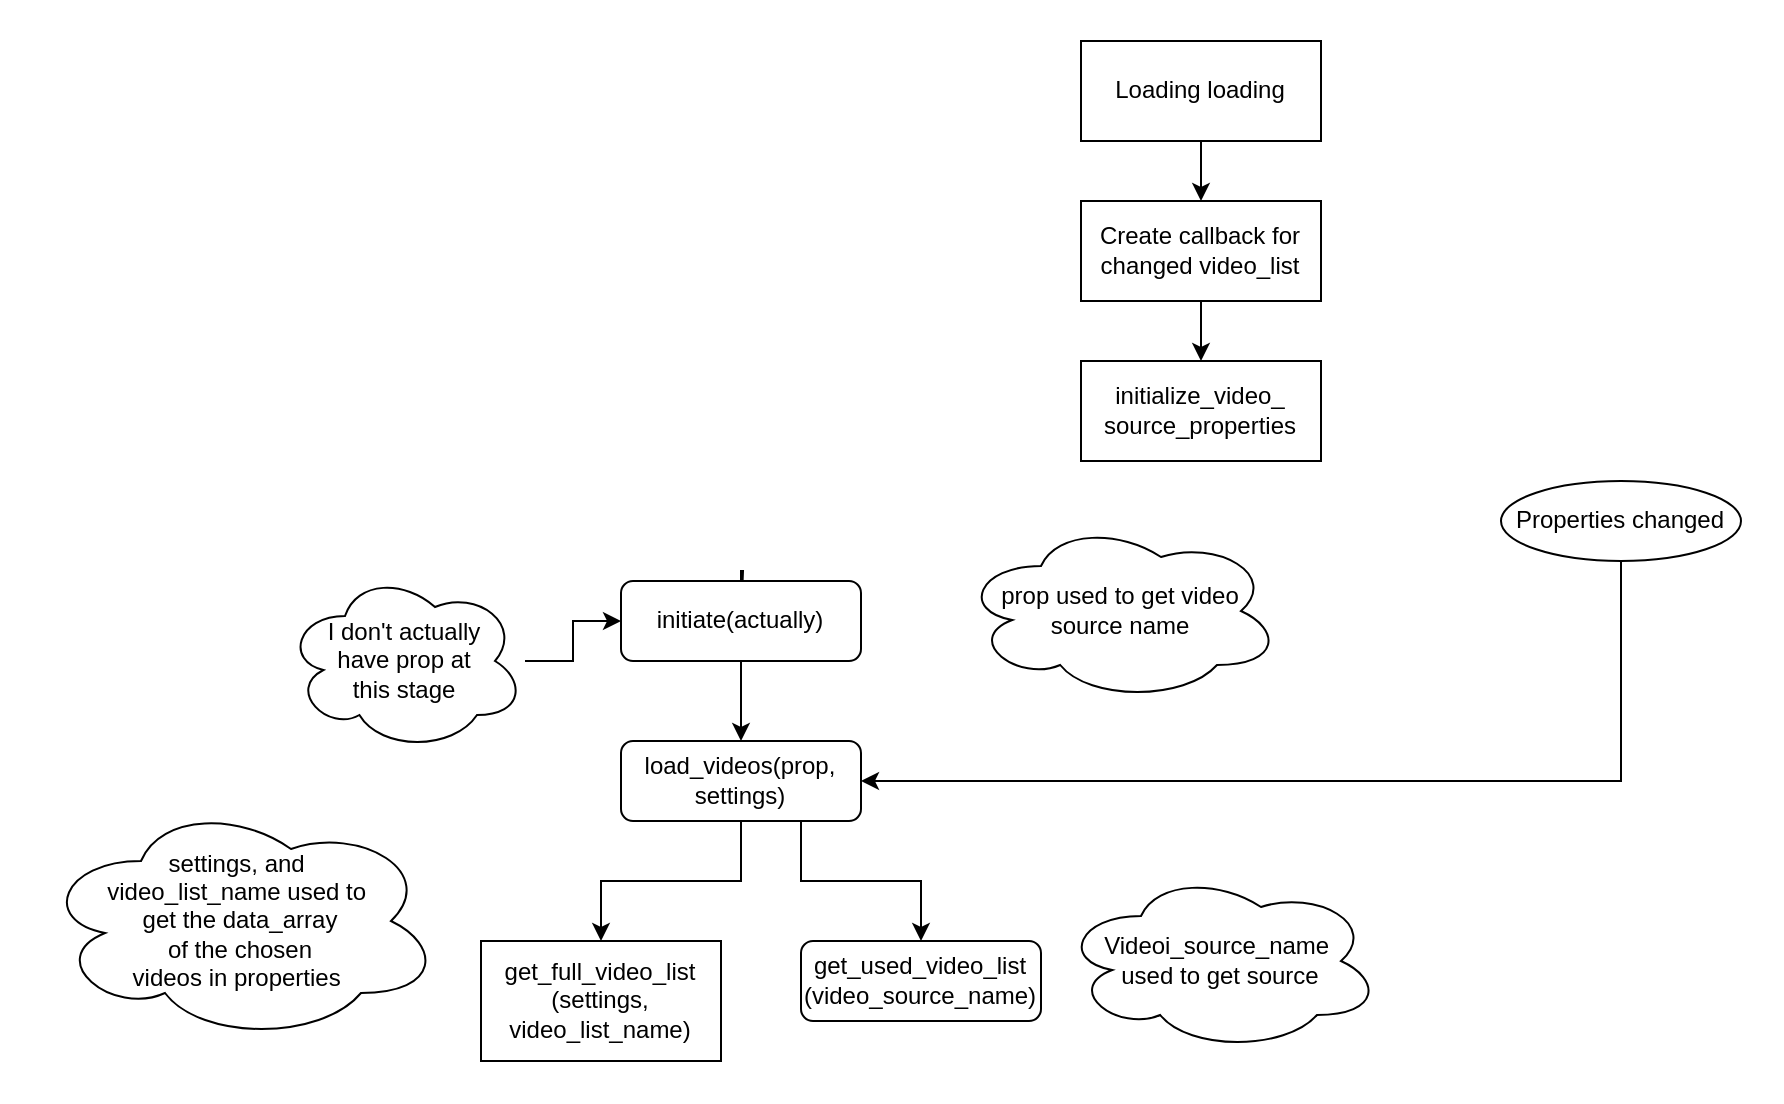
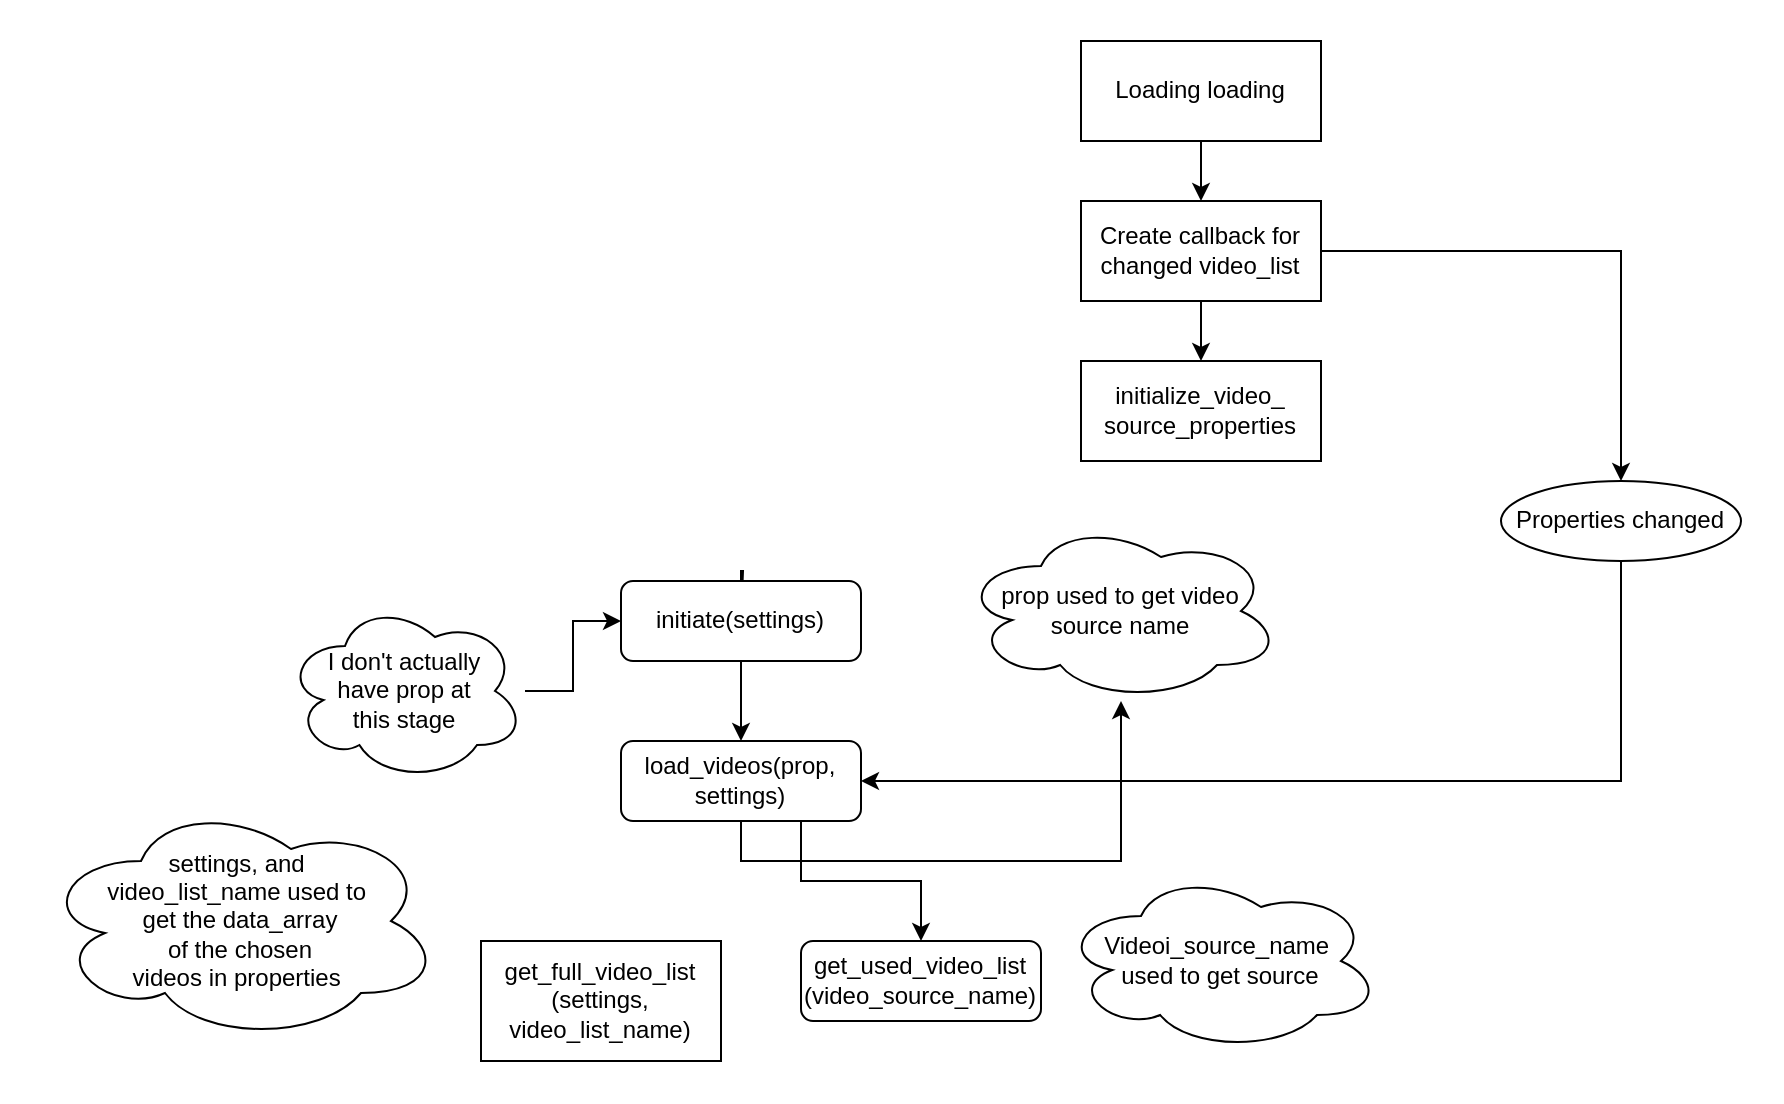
none -> (1579, 251)
(741, 621) -> (741, 621)
(405, 661) -> (405, 691)
(659, 881) -> (1003, 861)
